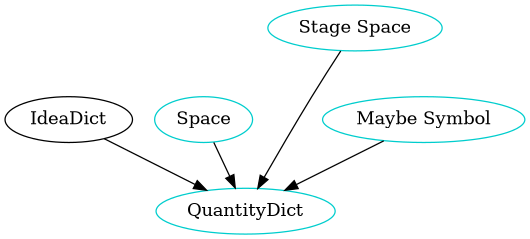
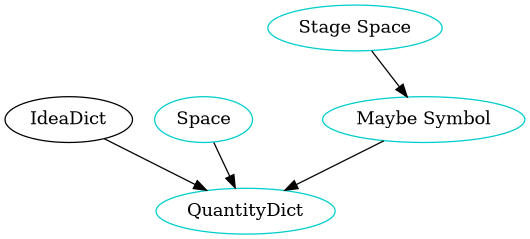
(302, 114) -> (385, 69)
